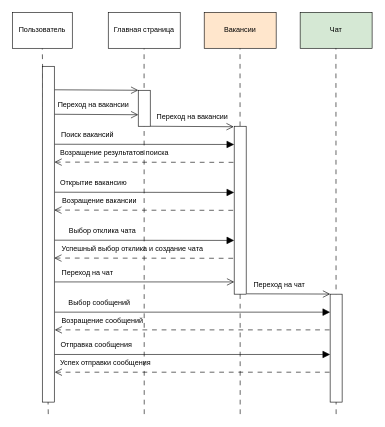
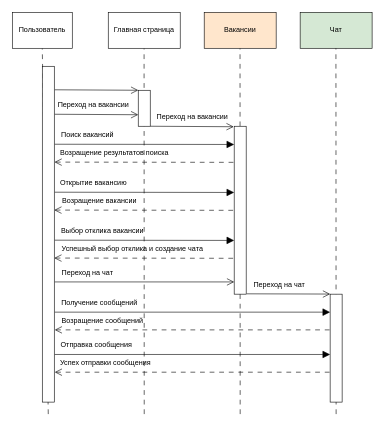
(103, 231) -> (103, 231)
(100, 303) -> (100, 303)
